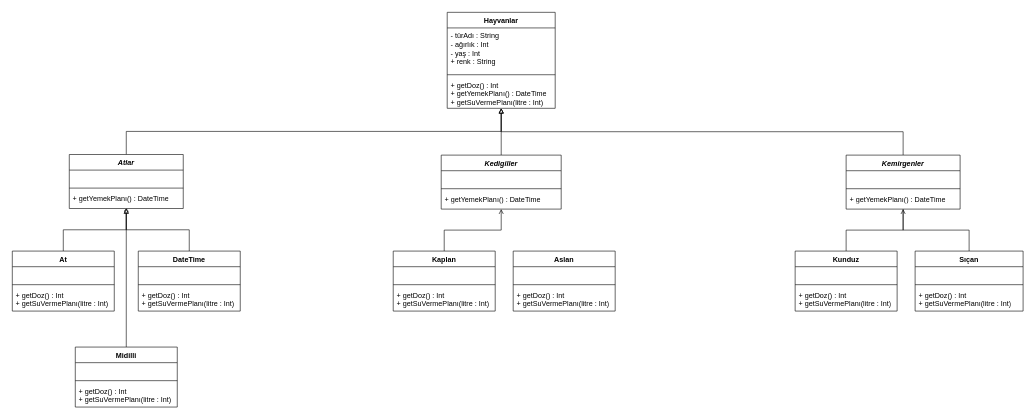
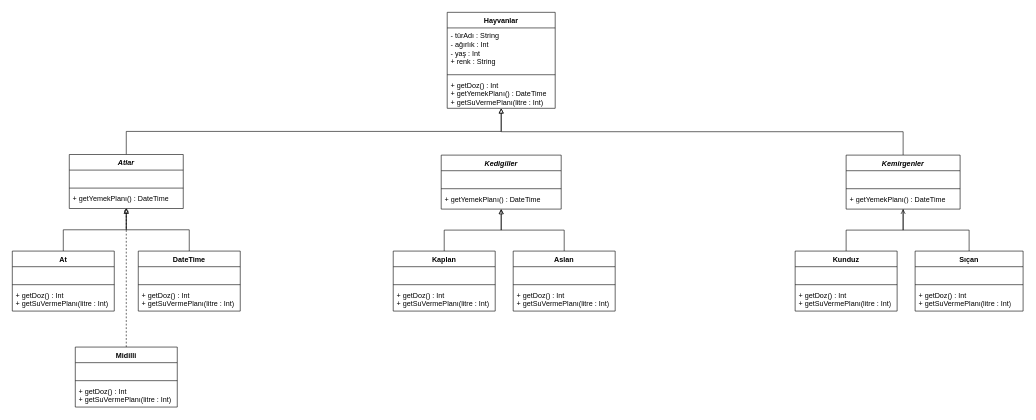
(501, 144) -> none
none -> (544, 230)
(126, 289) -> (126, 289)
